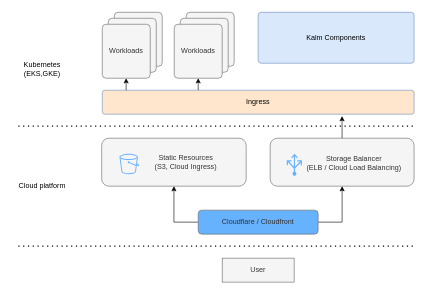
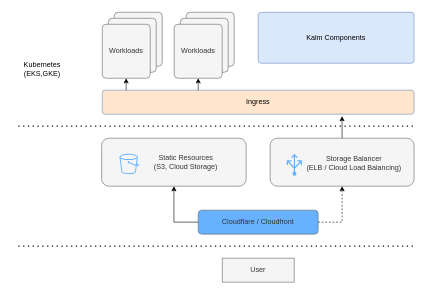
(186, 162) -> (186, 162)
(42, 186) -> none
(342, 218) -> (342, 218)
